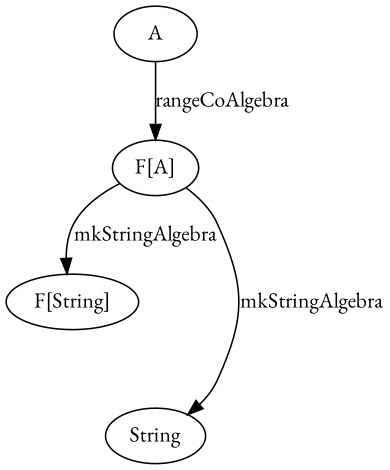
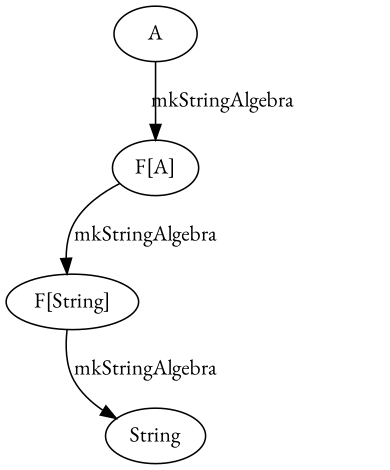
(223, 101) -> (223, 101)
(238, 293) -> (72, 376)
